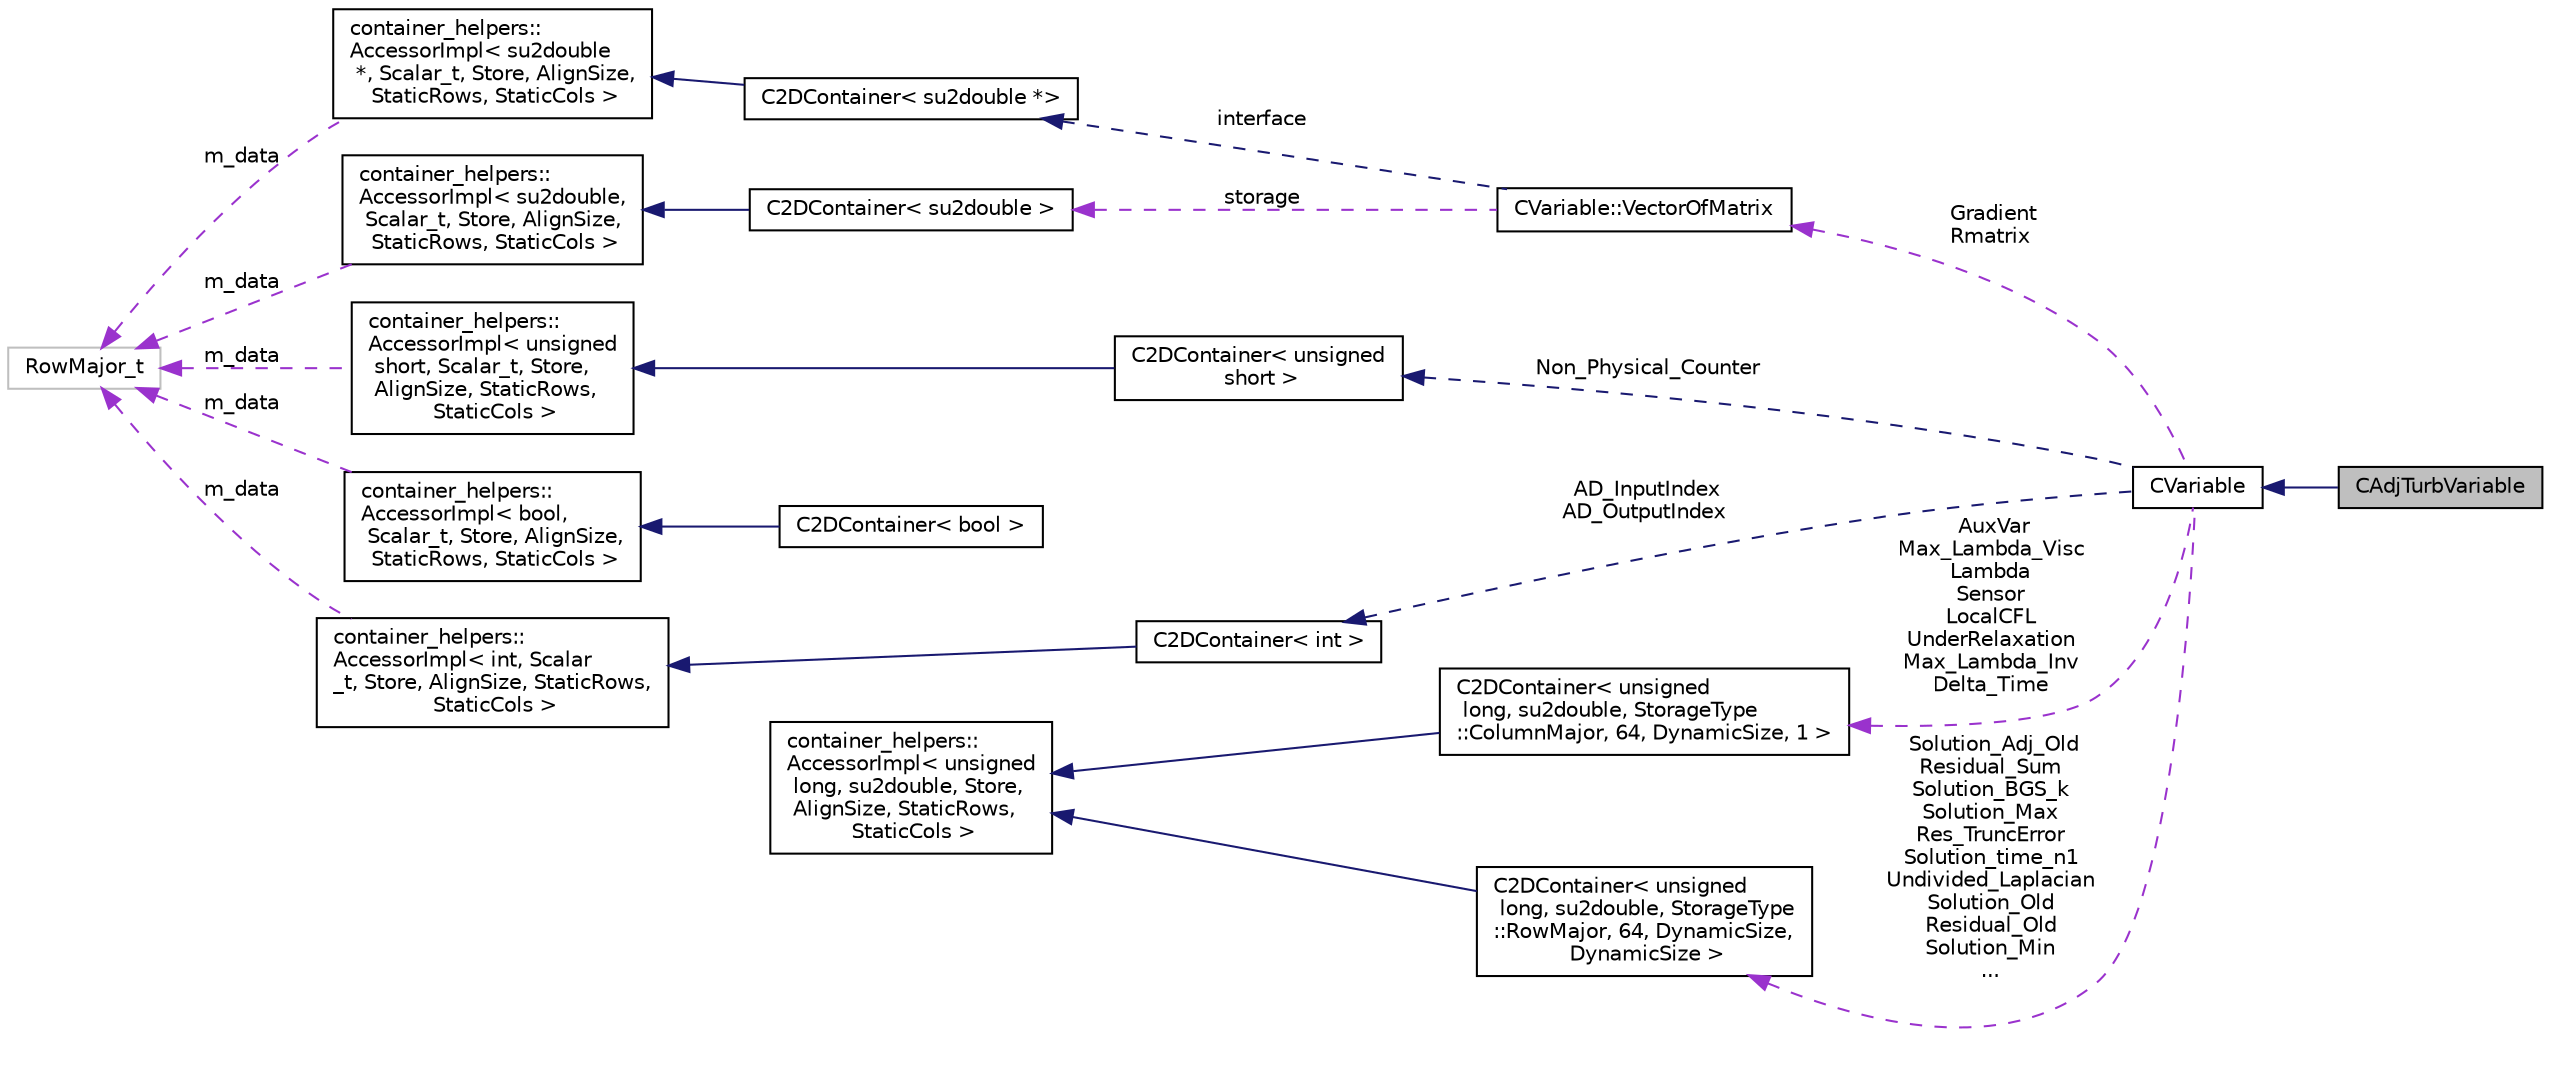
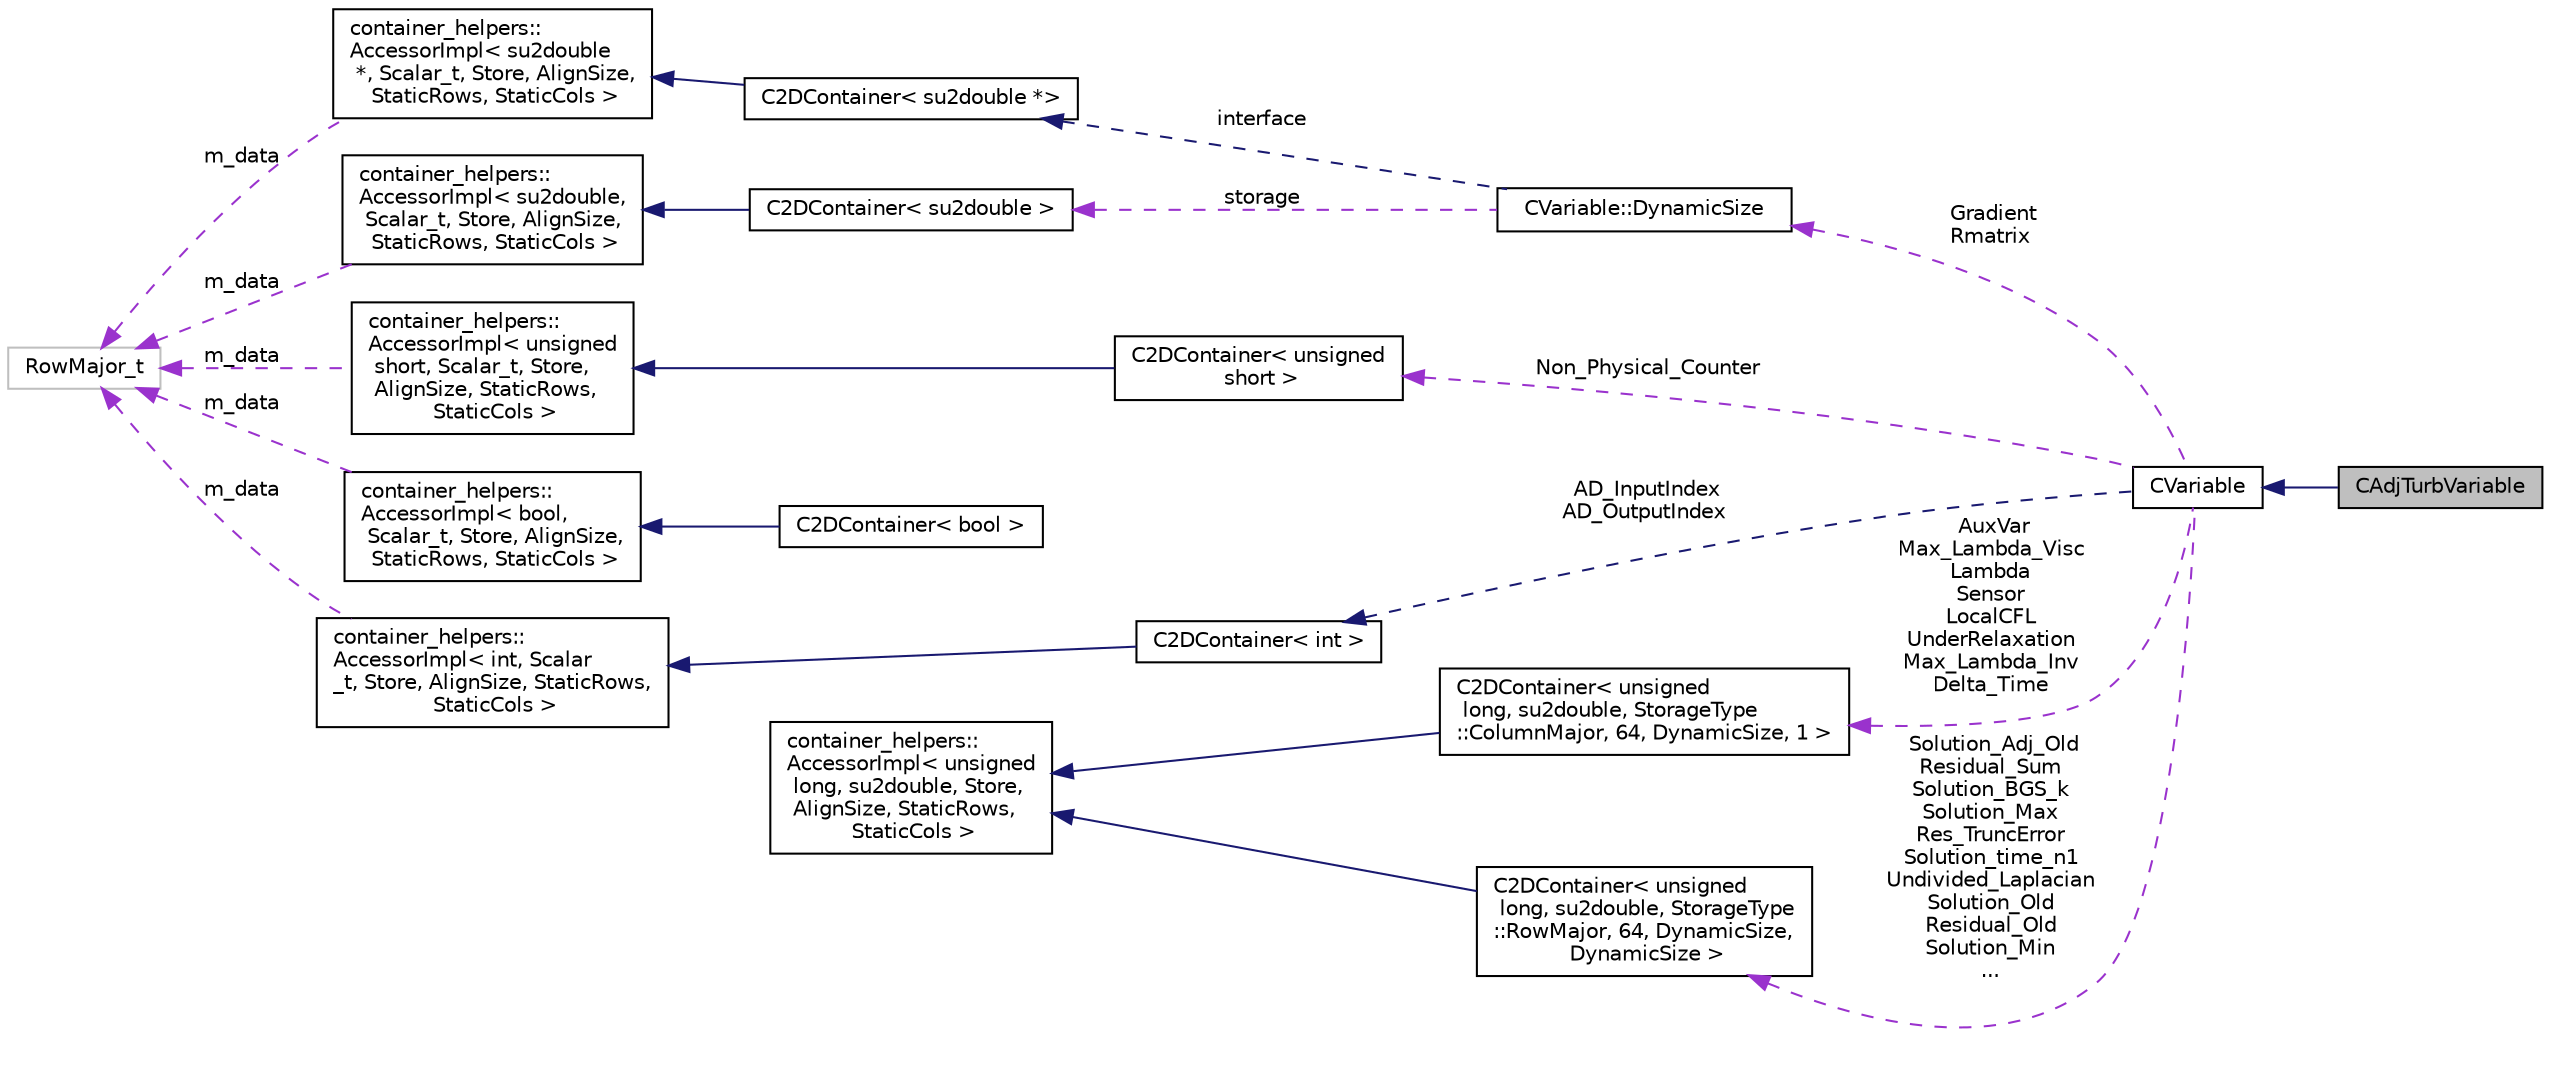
(1645, 210) -> (1645, 210)
(1780, 411) -> (1780, 411)
